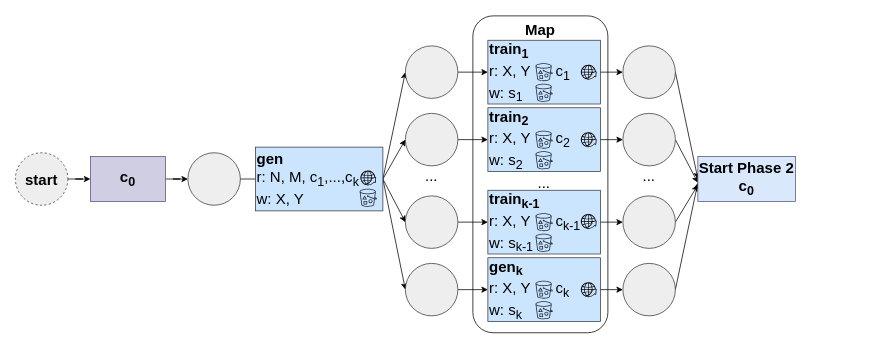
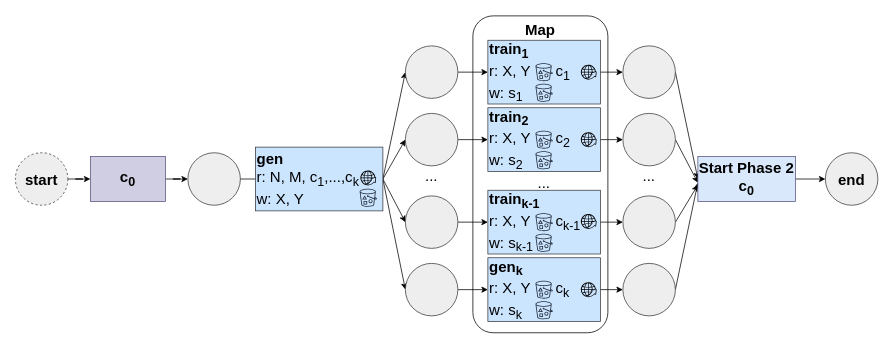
none -> (819, 179)
none -> (852, 179)
